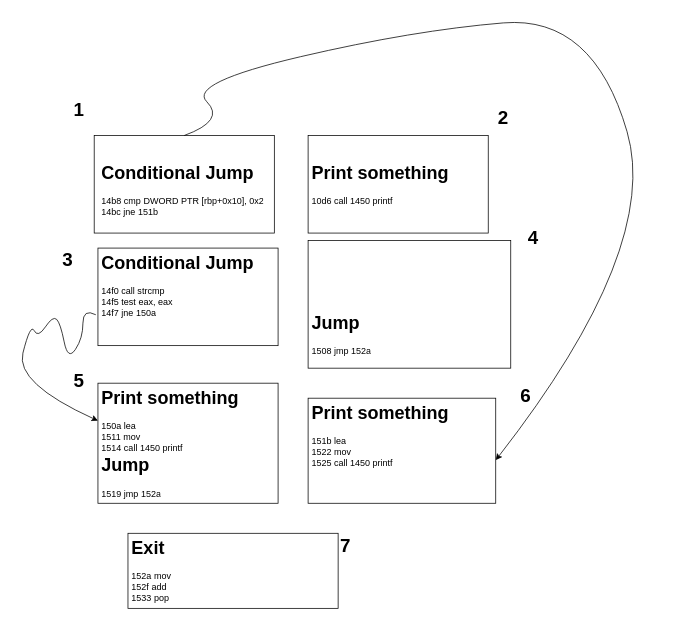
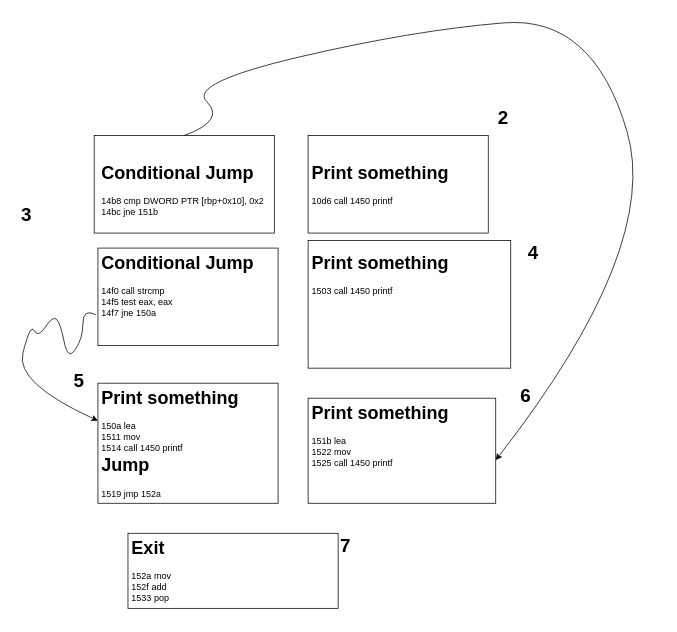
(79, 109) -> none
(533, 237) -> (533, 252)
(68, 259) -> (27, 214)
none -> (402, 274)
(402, 334) -> none
